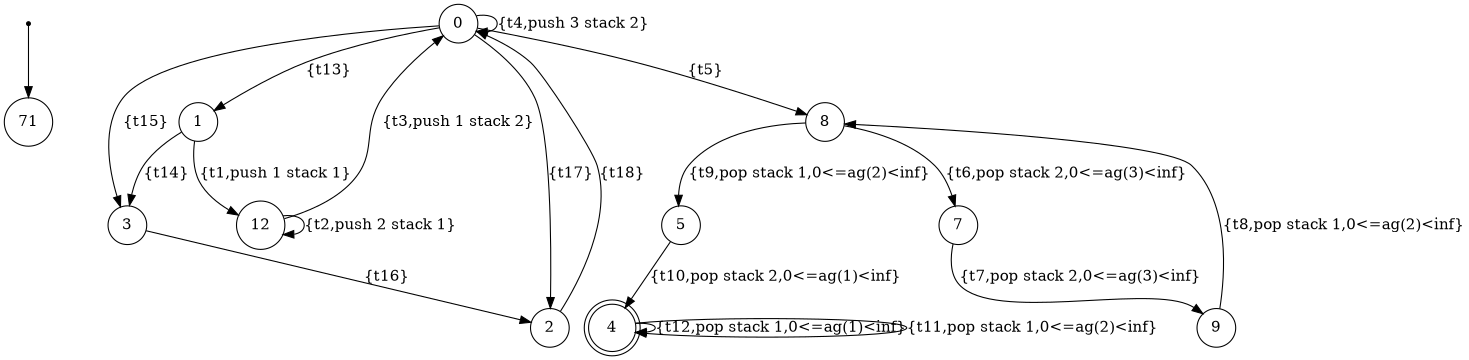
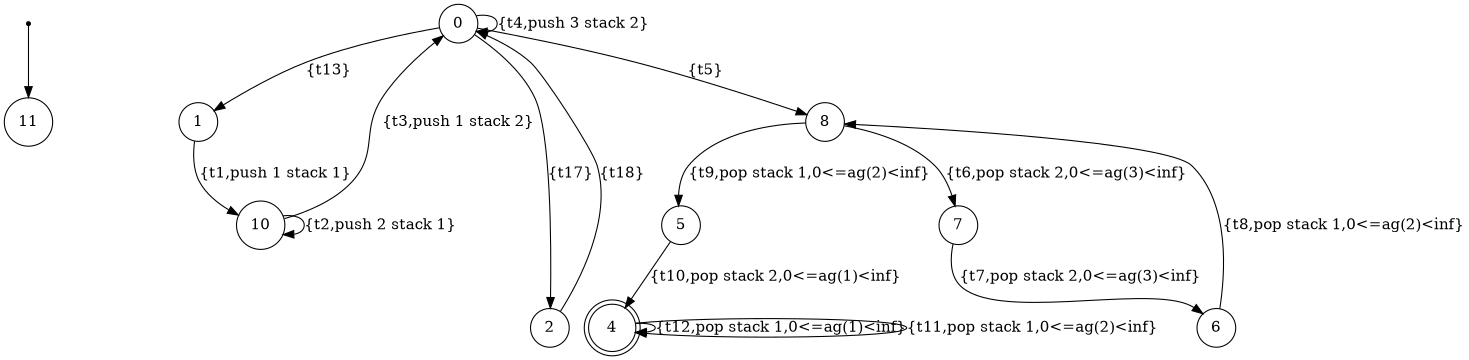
(28, 122) -> (28, 122)
(127, 225) -> none
(261, 225) -> (261, 225)
(1216, 328) -> (1216, 328)
